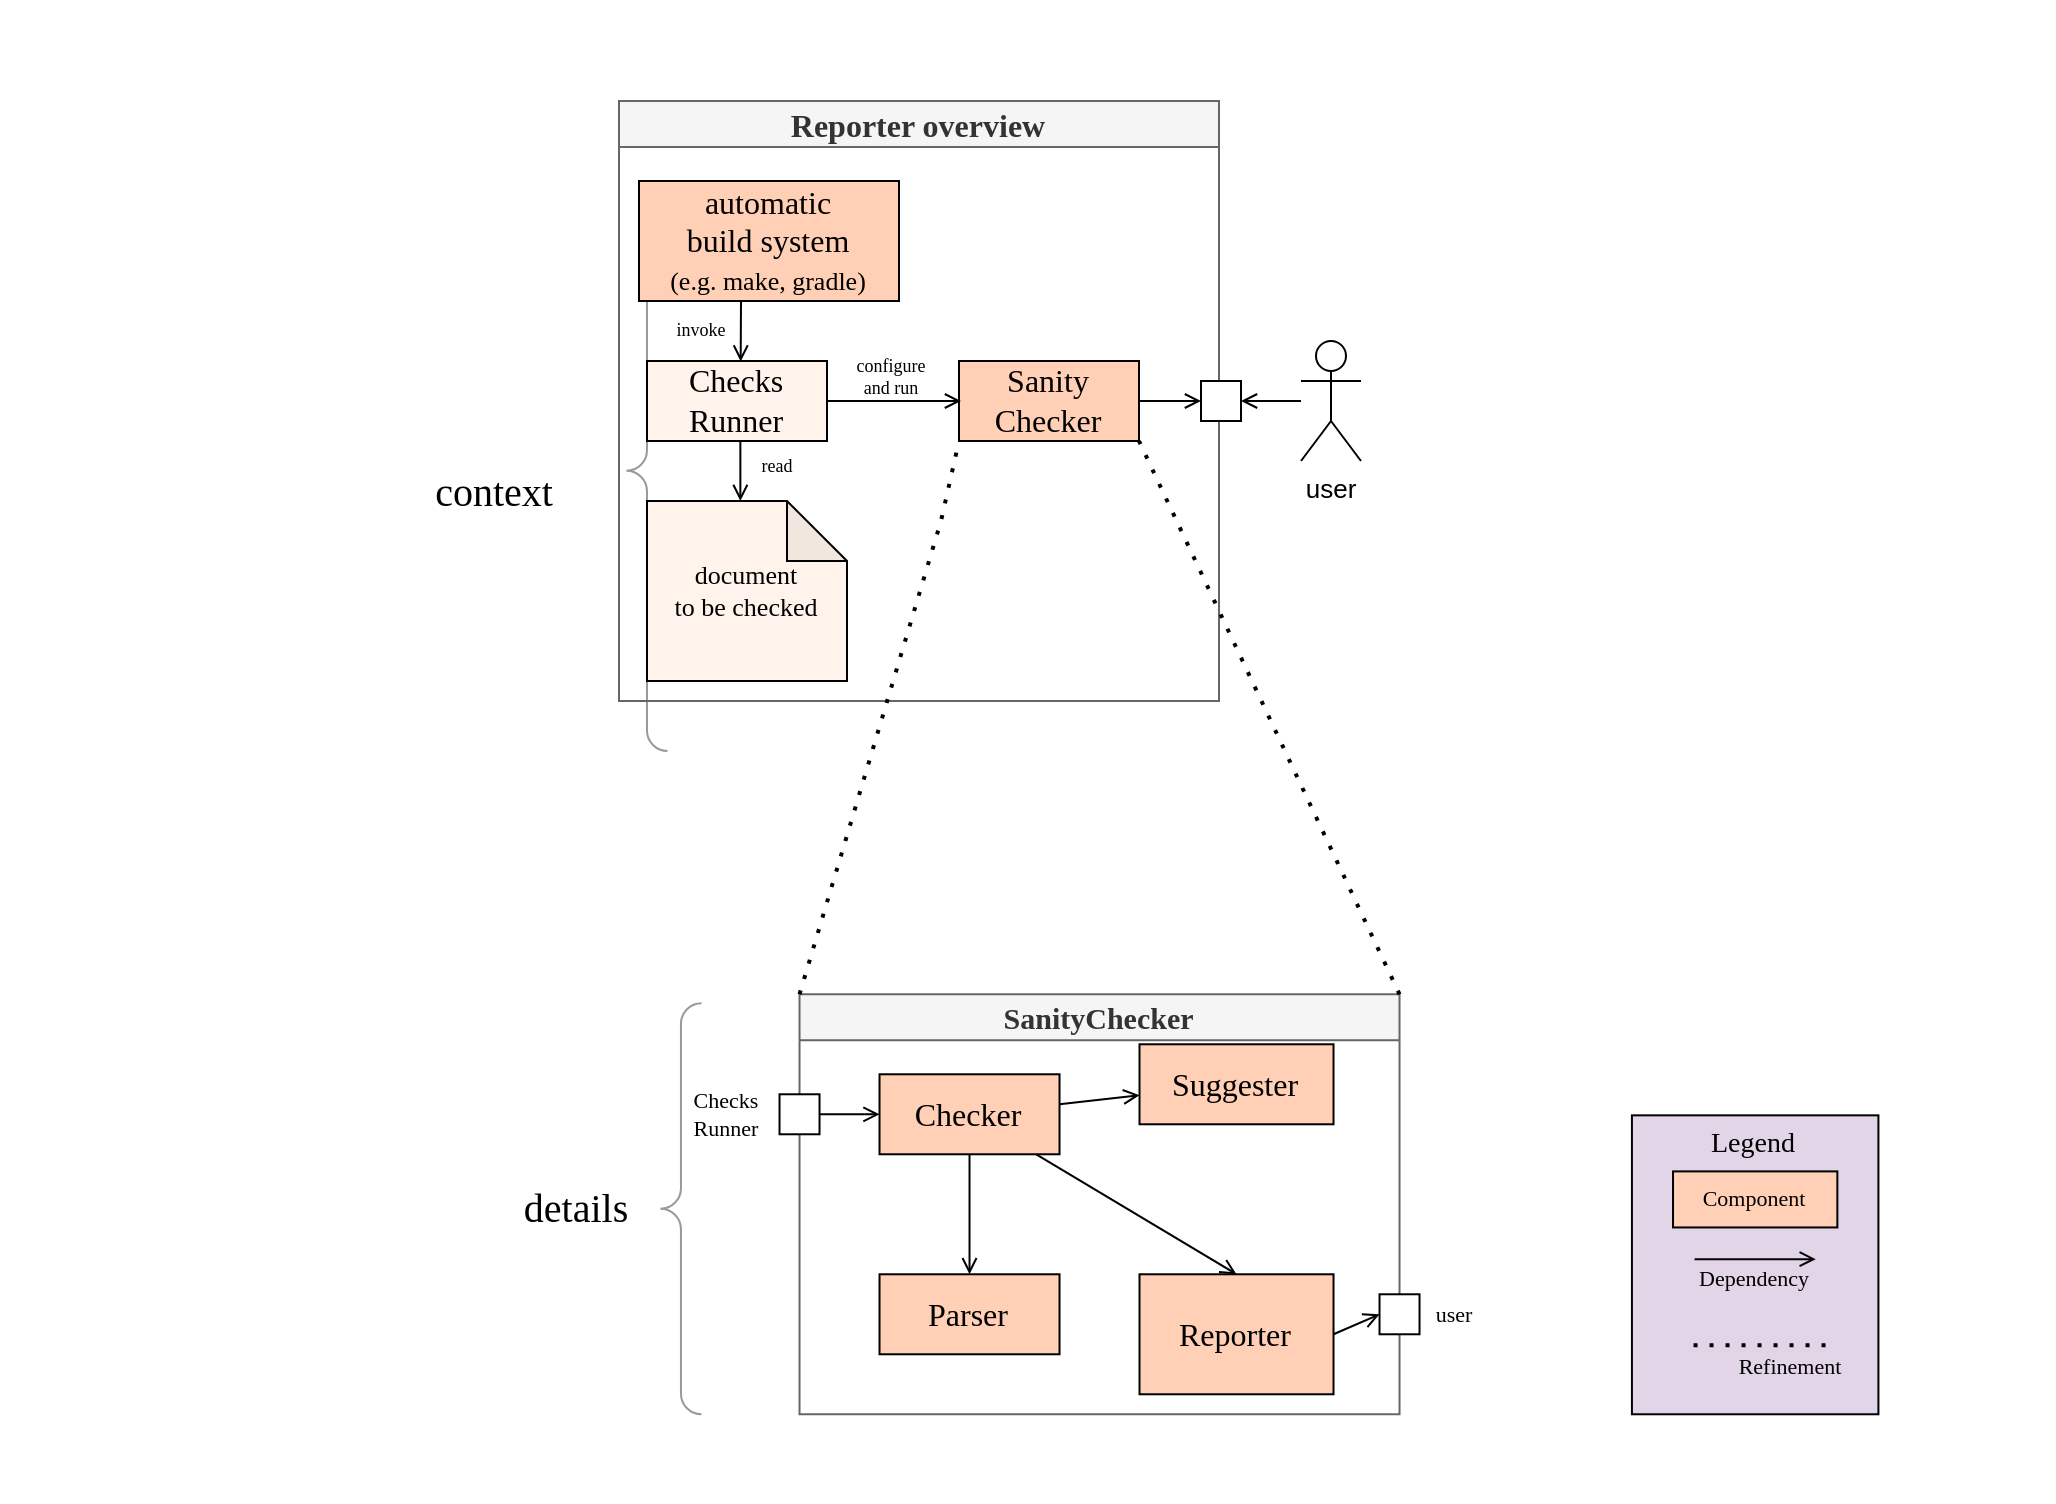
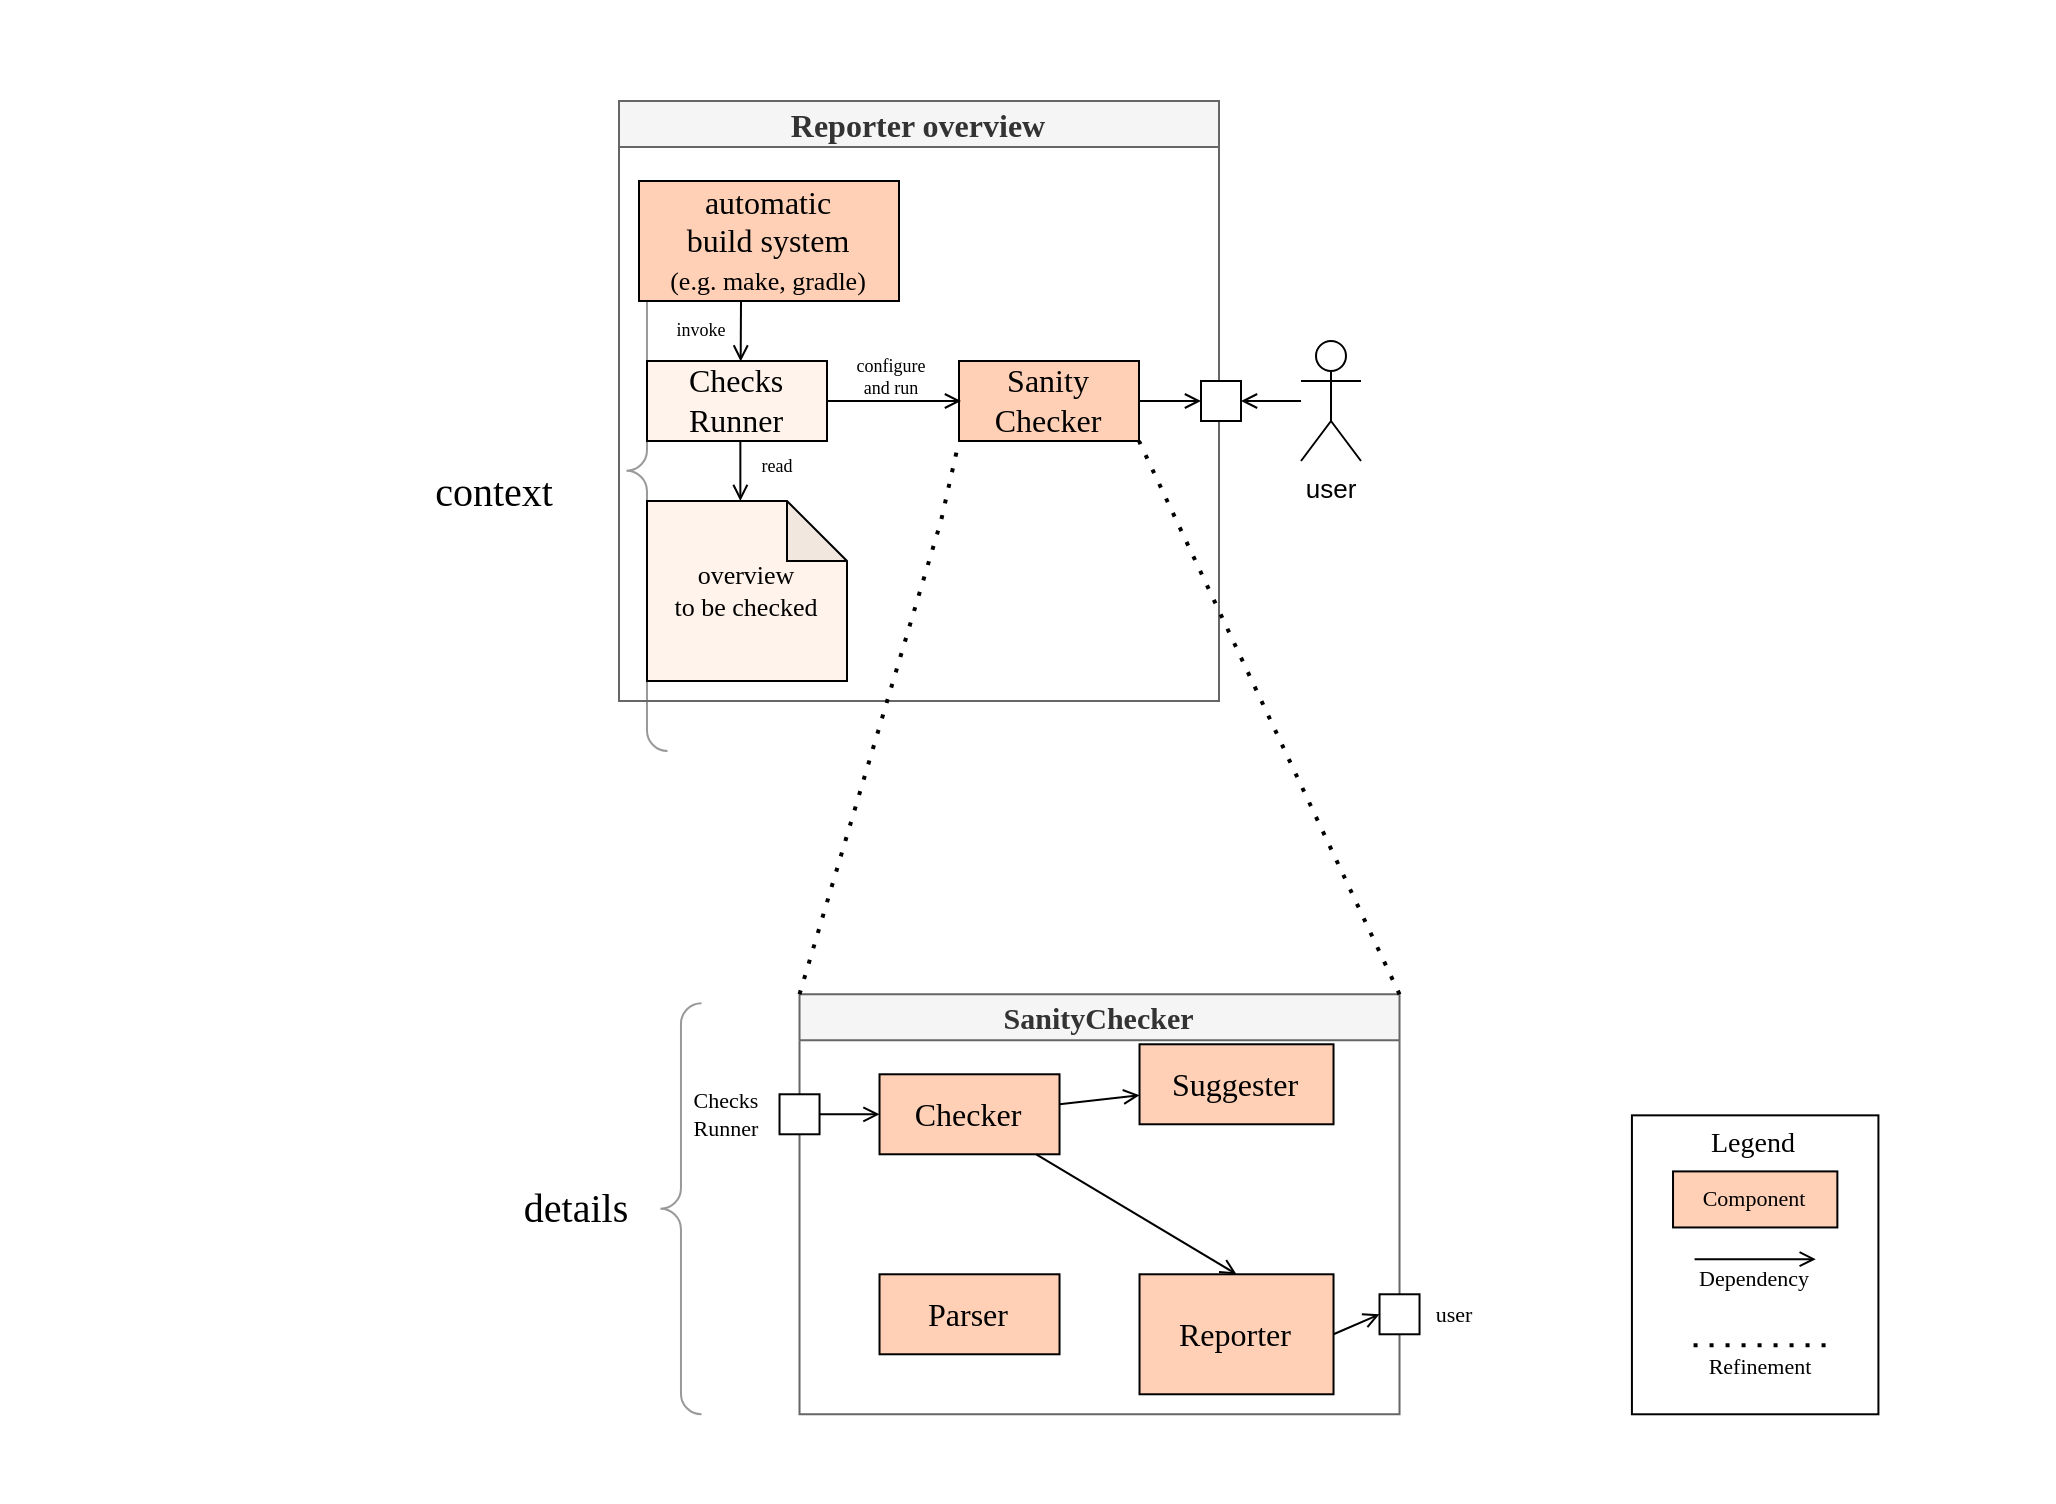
(747, 591) -> (747, 591)
(970, 1212) -> none
(1755, 1265) -> (1755, 1265)
(1791, 1368) -> (1761, 1368)
